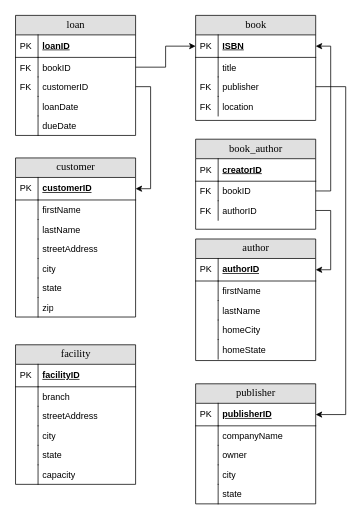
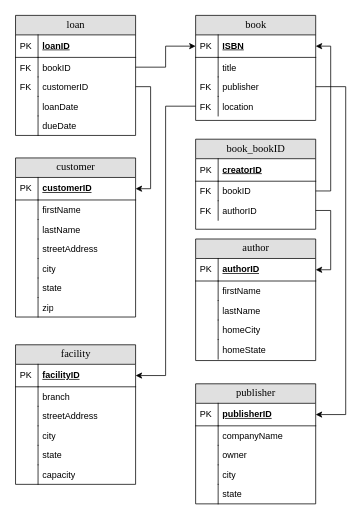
(256, 149) -> (256, 149)
none -> (165, 238)
